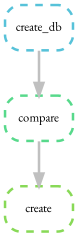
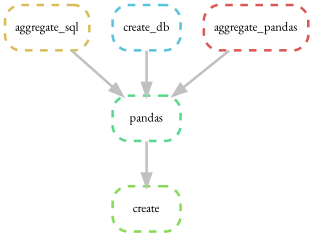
none -> (47, 28)
none -> (256, 28)
(39, 118) -> (147, 118)
